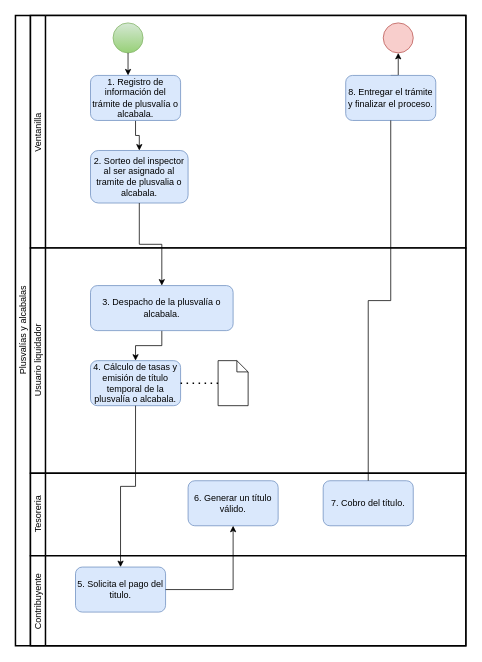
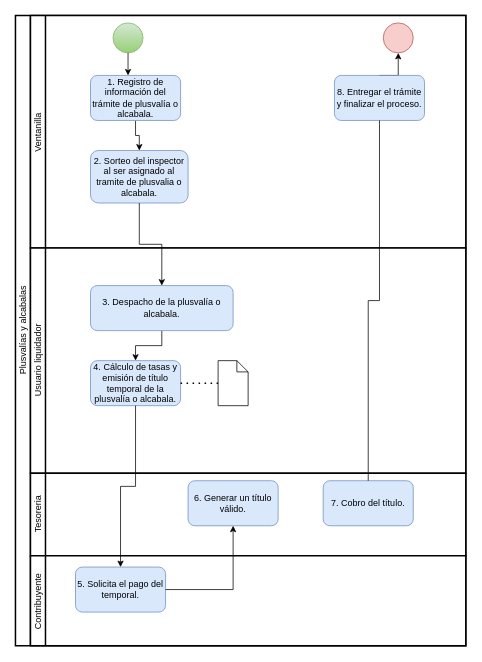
(390, 98) -> (379, 98)
(120, 589) -> (120, 589)
